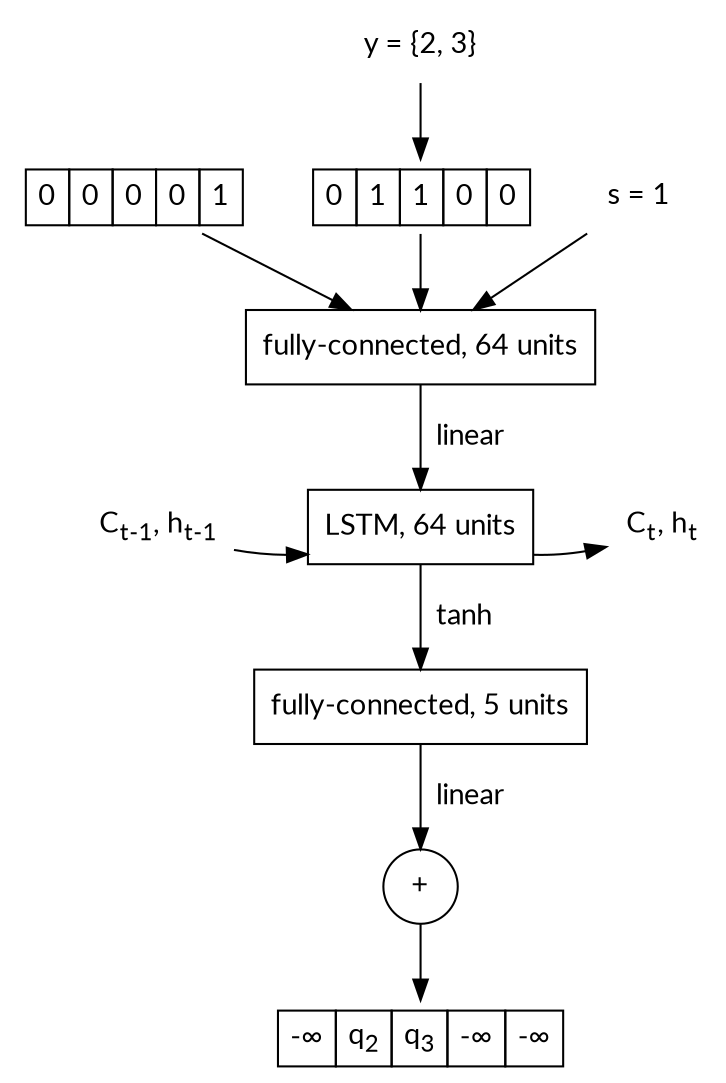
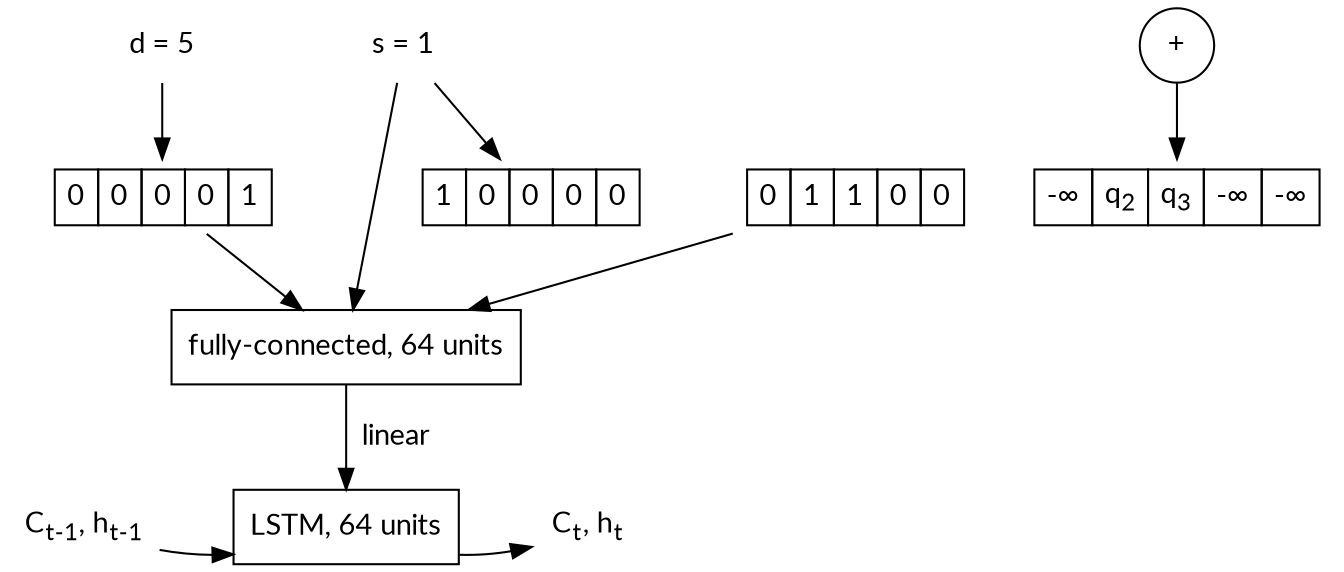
none -> (162, 45)
(421, 45) -> none
none -> (530, 196)
(421, 707) -> none
